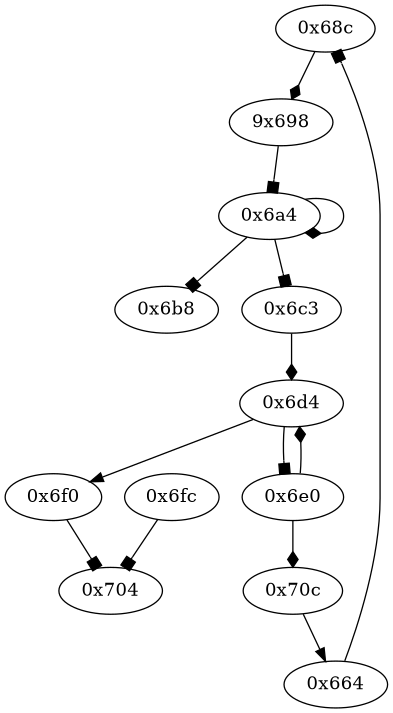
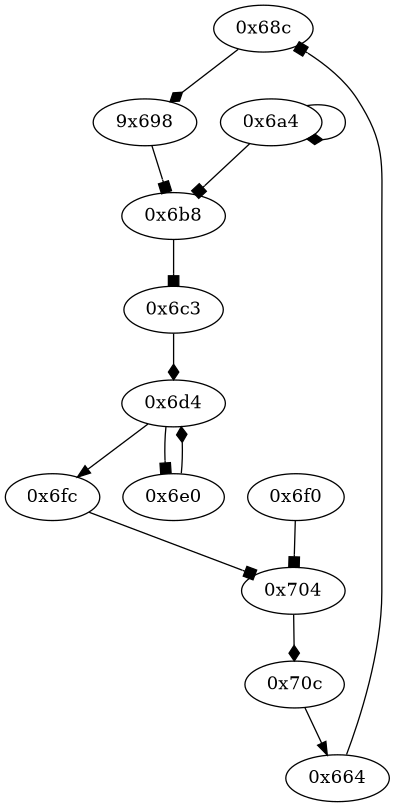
(276, 163) -> (157, 163)
(279, 256) -> (174, 256)
(178, 448) -> (118, 447)
(293, 536) -> (294, 630)
